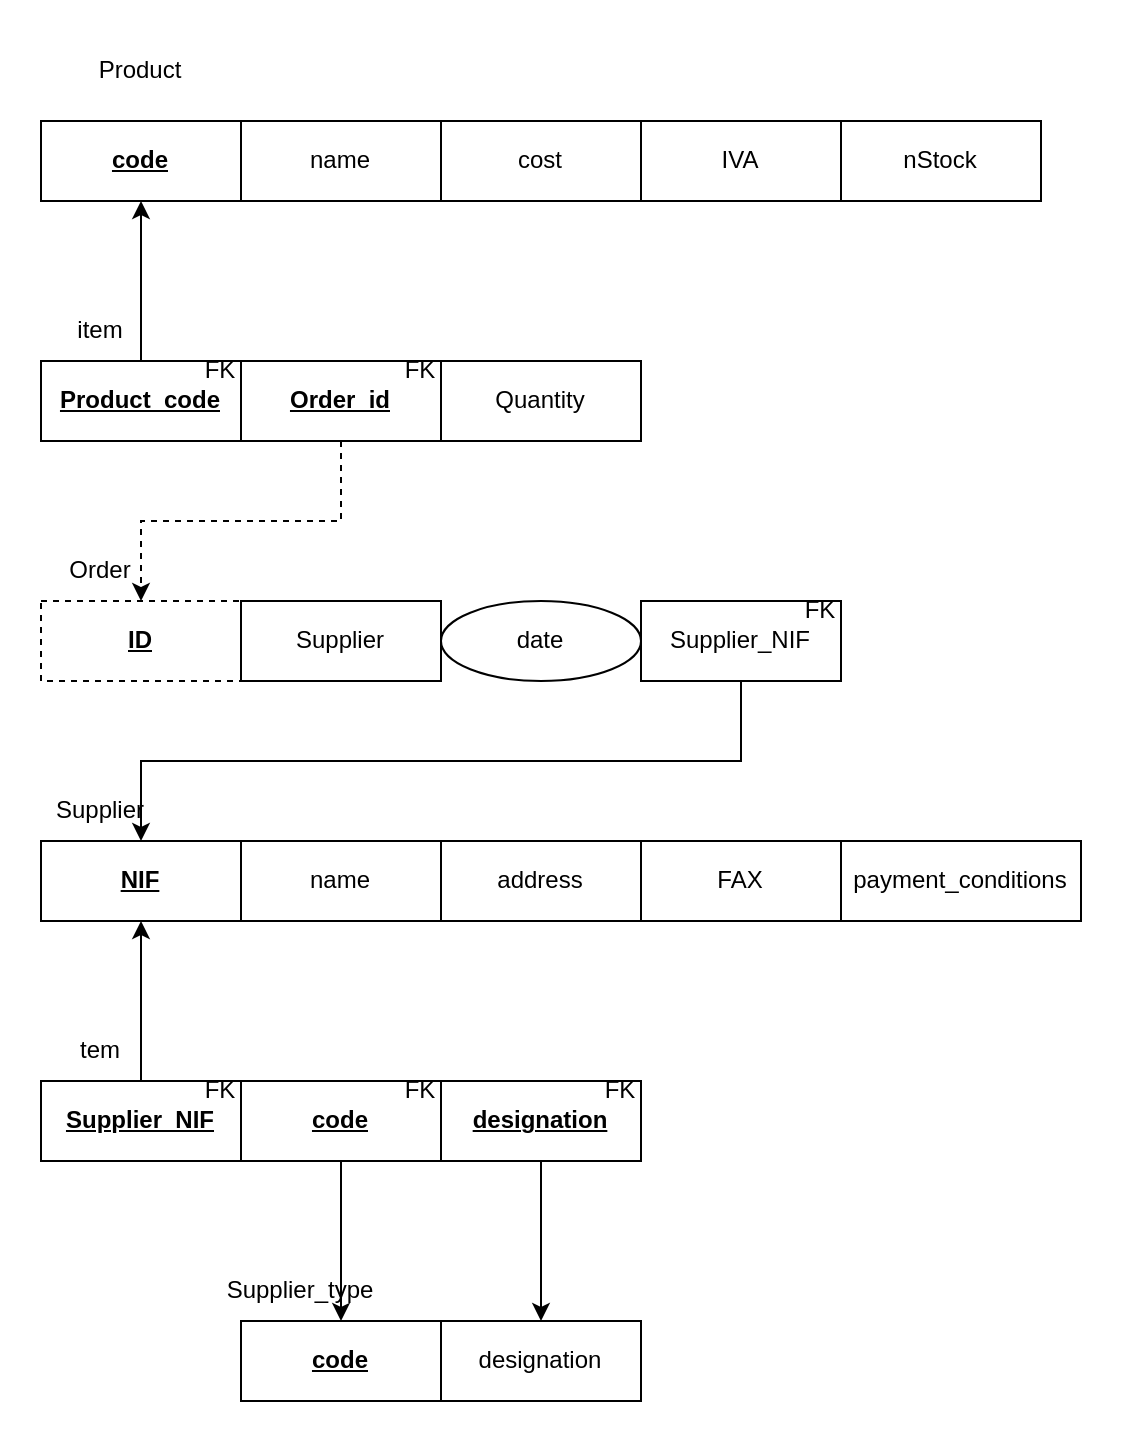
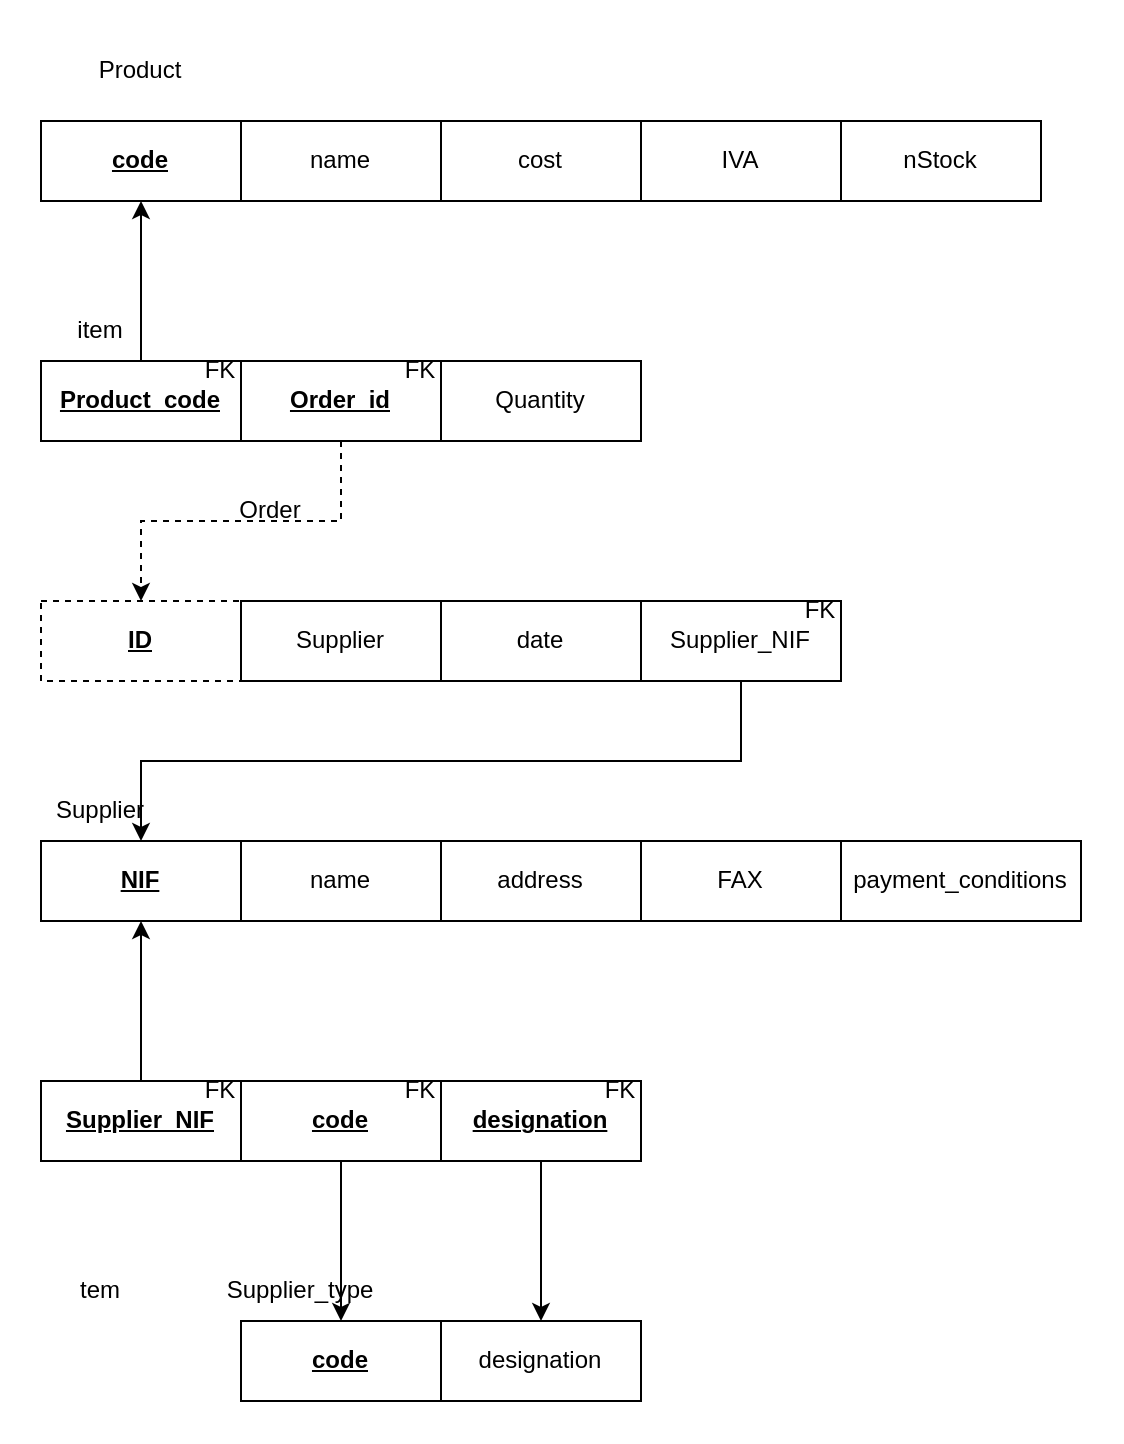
(101, 571) -> (271, 511)
(541, 641) -> (541, 641)
(101, 1051) -> (101, 1291)
